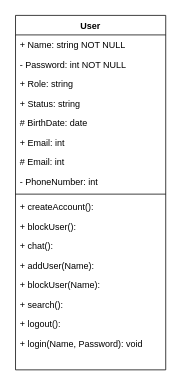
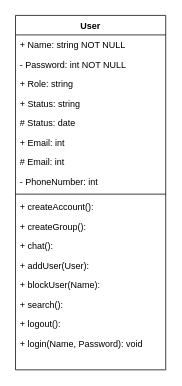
(58, 123) -> (51, 123)
(51, 227) -> (57, 227)
(57, 266) -> (57, 266)
